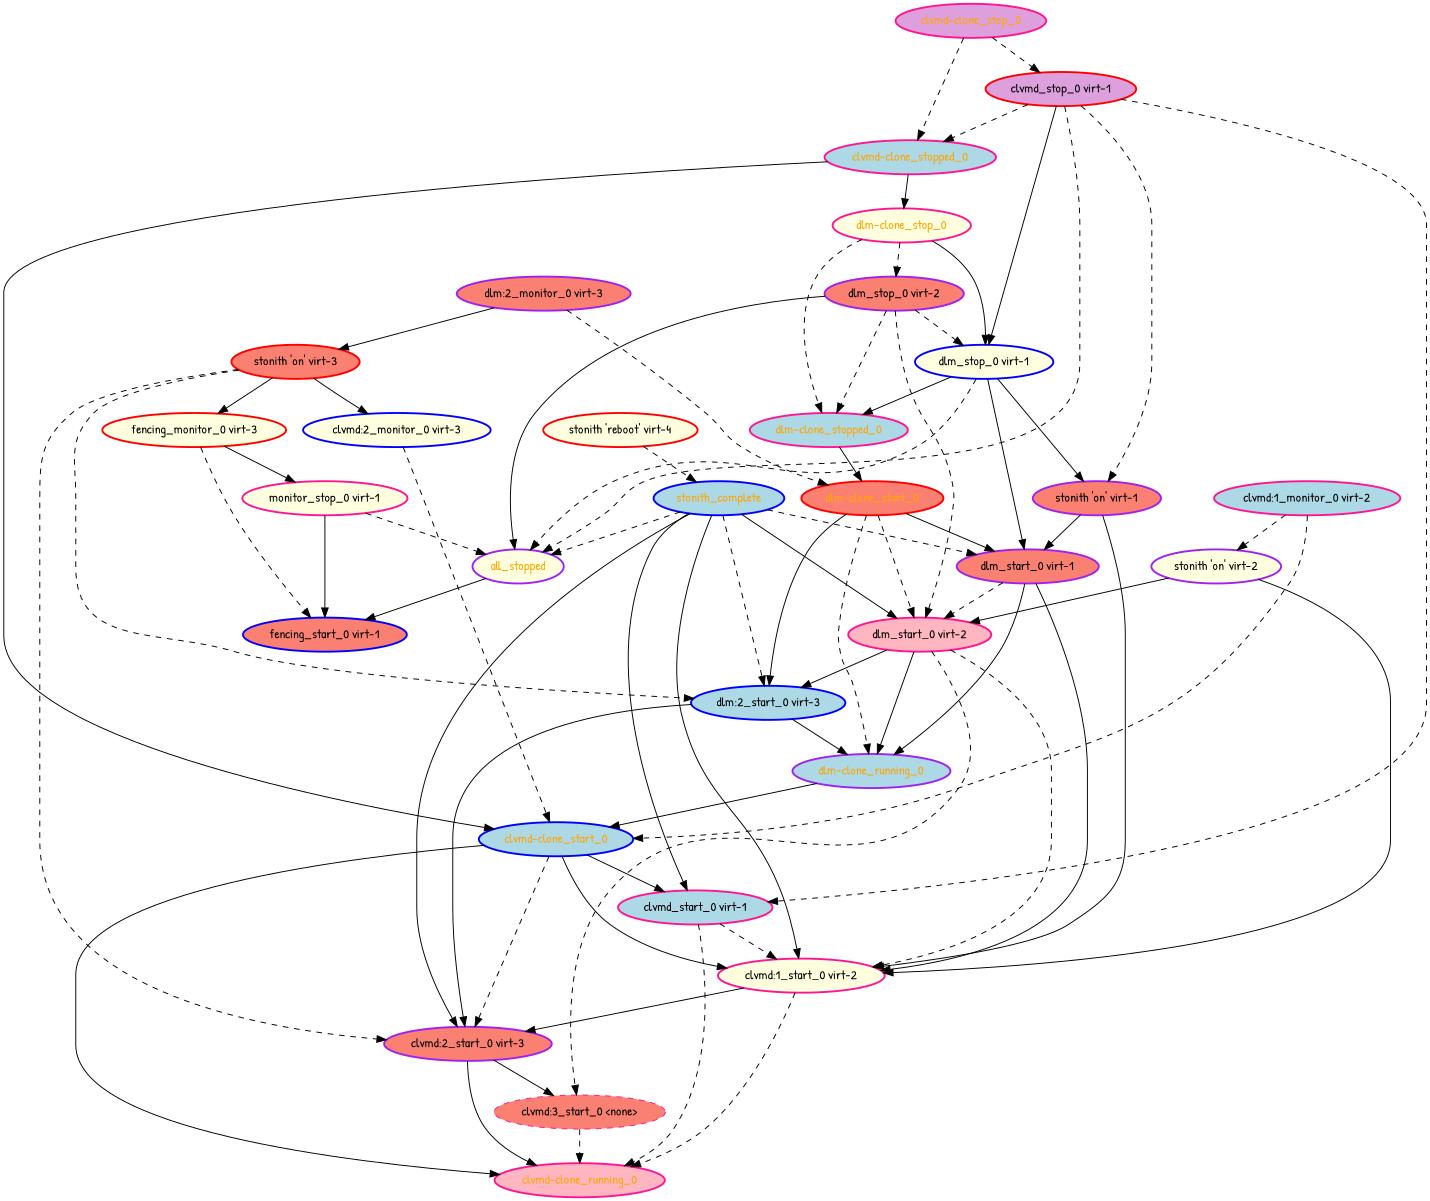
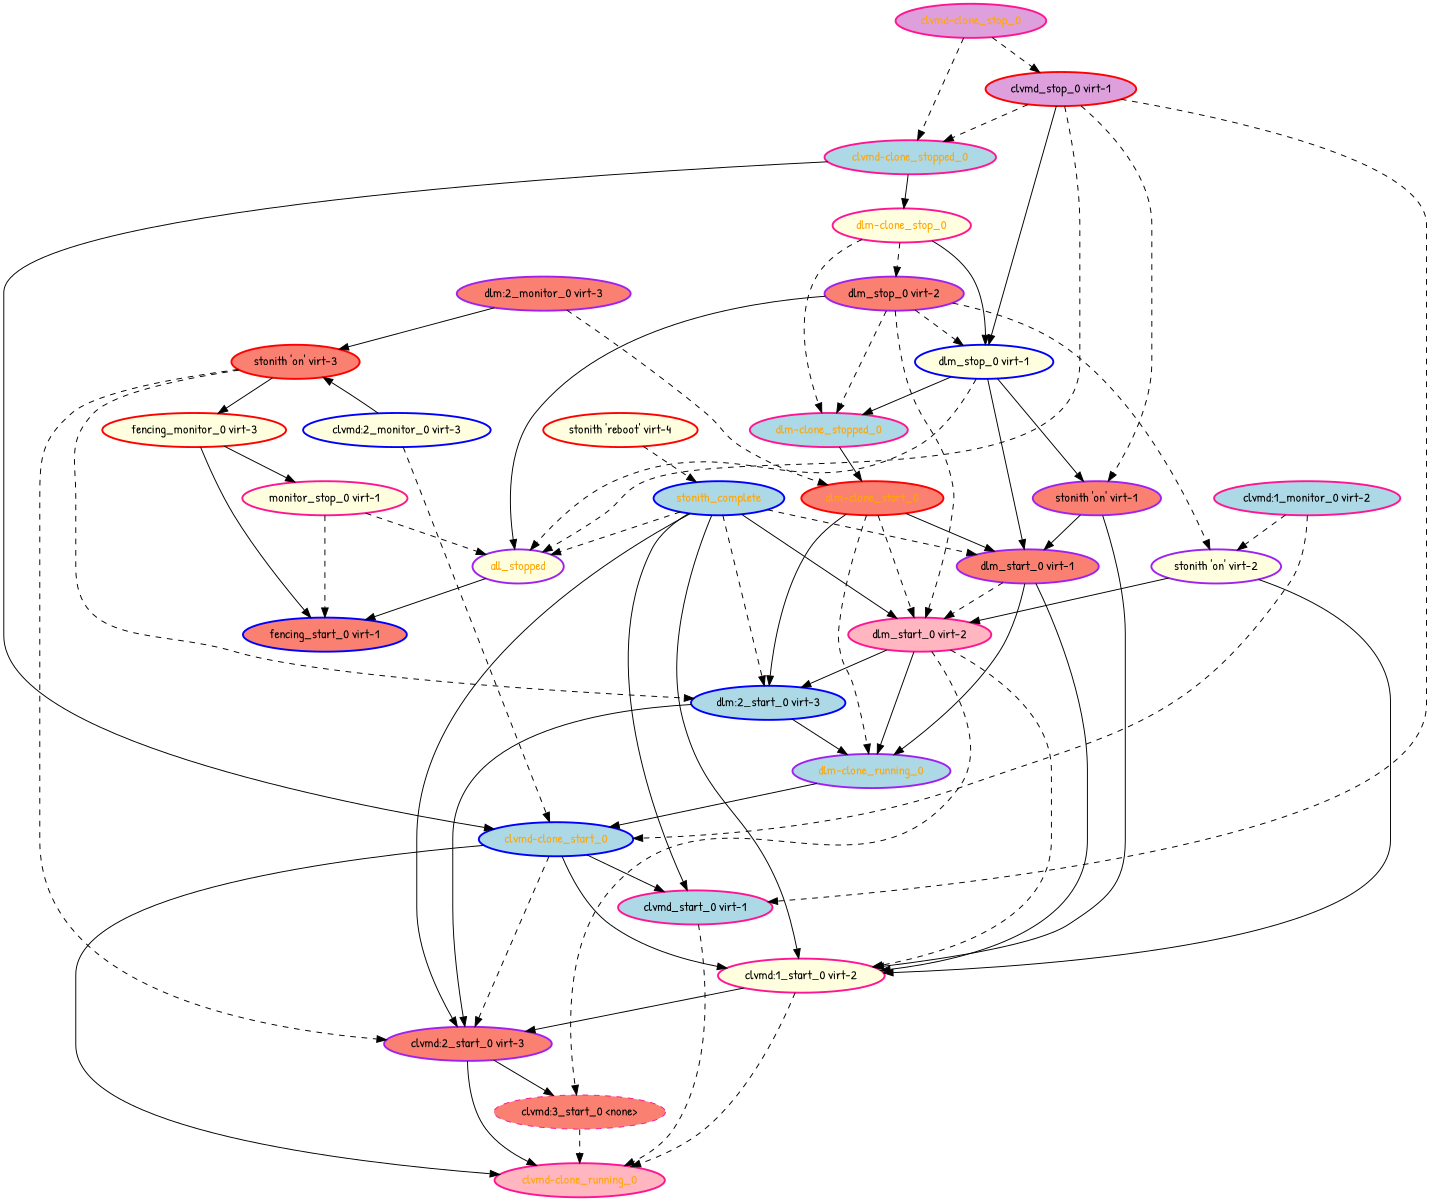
none -> (1110, 387)
(336, 394) -> (355, 398)
(246, 533) -> (246, 533)
(325, 562) -> (325, 562)
(744, 939) -> none
